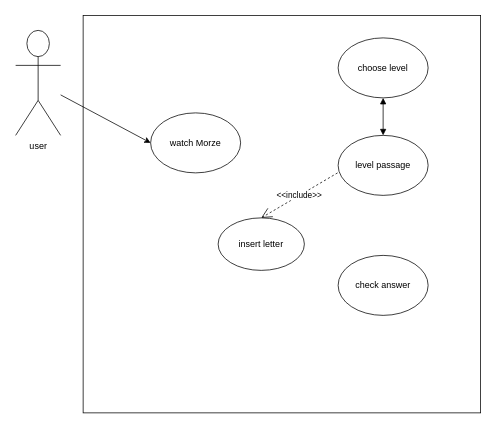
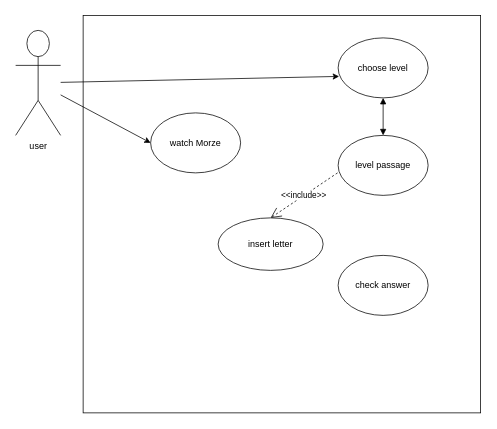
none -> (147, 81)
(261, 244) -> (270, 244)
